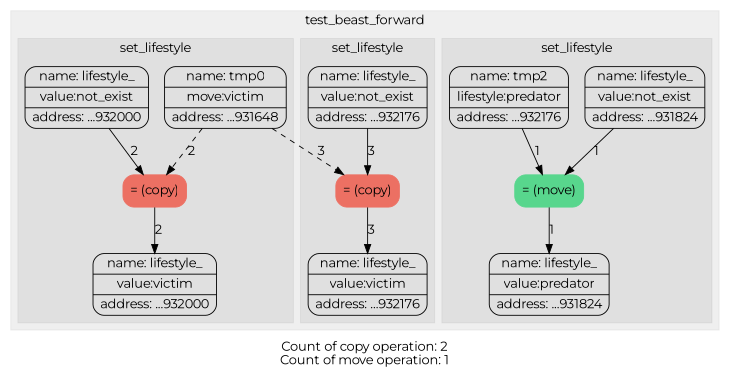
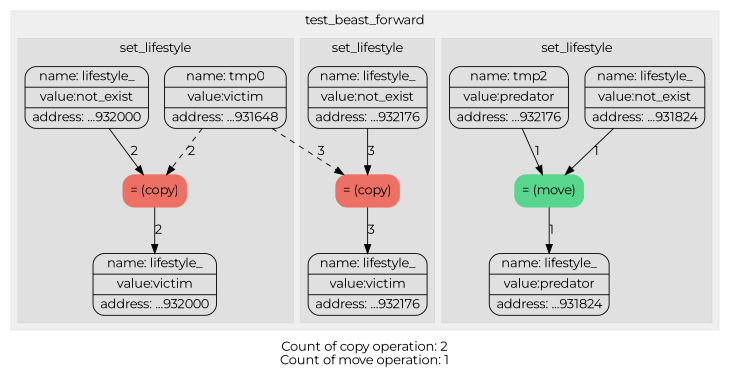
(225, 97) -> (225, 97)
(509, 97) -> (509, 97)
